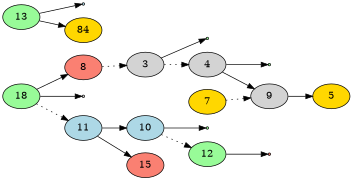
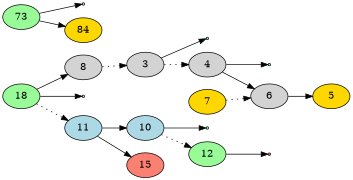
(21, 17) -> (21, 17)
(83, 67) -> (83, 67)
(269, 96) -> (269, 96)
